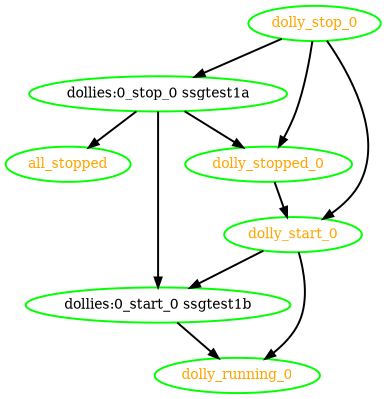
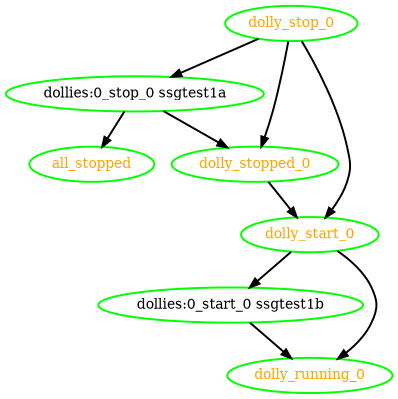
(158, 194) -> none
